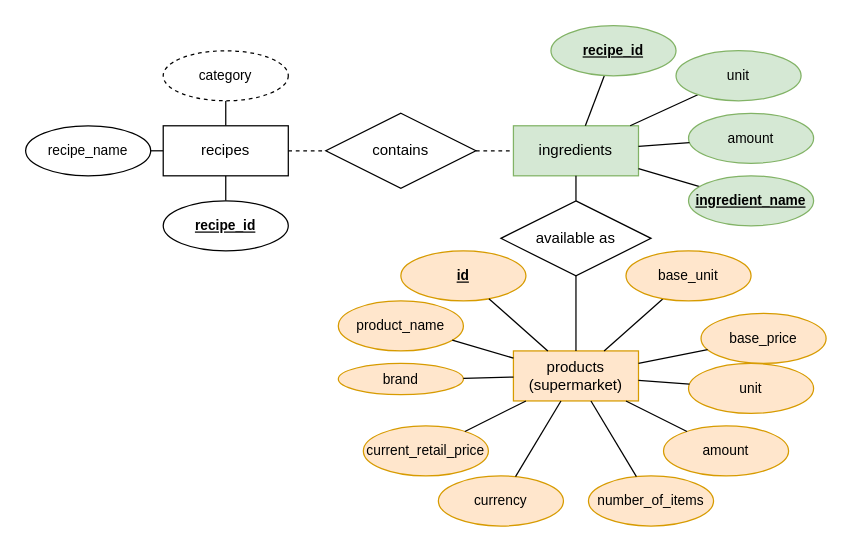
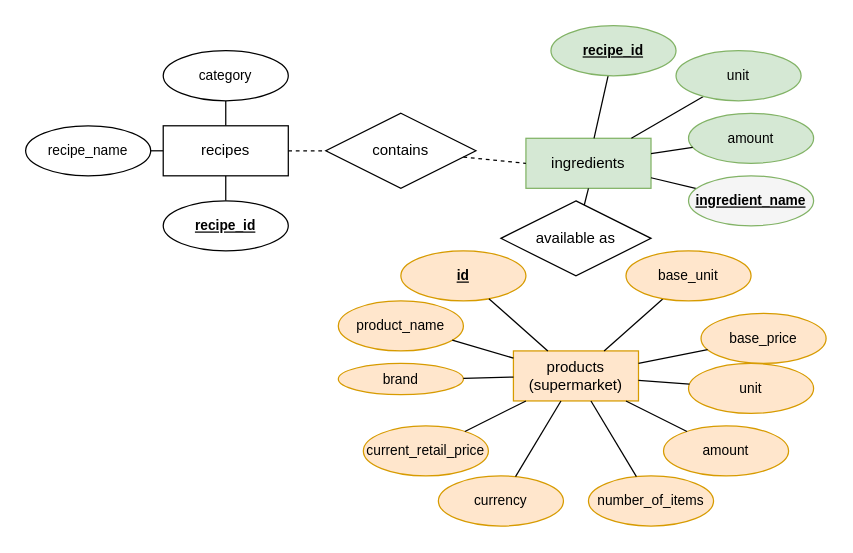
(226, 76) -> (226, 76)
(576, 151) -> (588, 163)
(751, 201) -> (751, 201)
(576, 314) -> none
